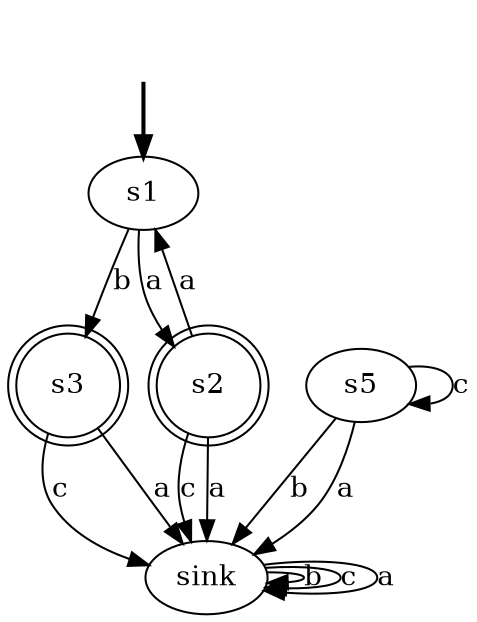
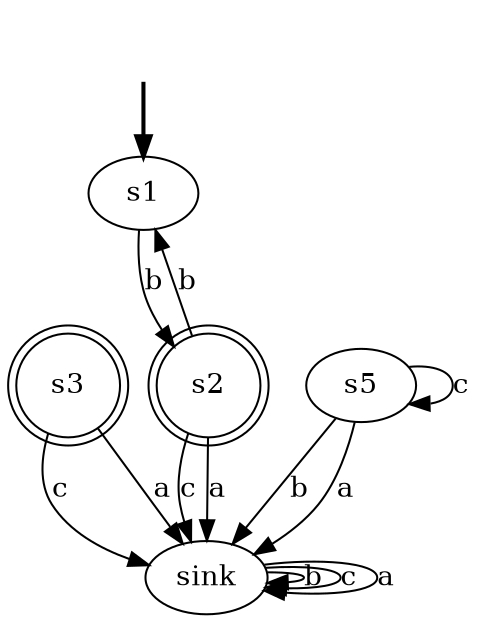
(110, 273) -> none
(155, 282) -> (155, 282)
(188, 282) -> (188, 282)
